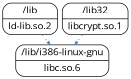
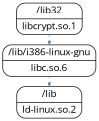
(30, 26) -> (49, 110)
(45, 38) -> (49, 80)
